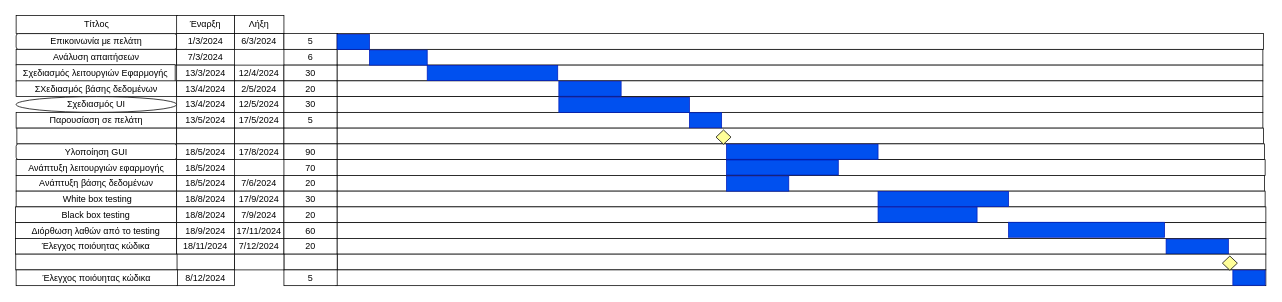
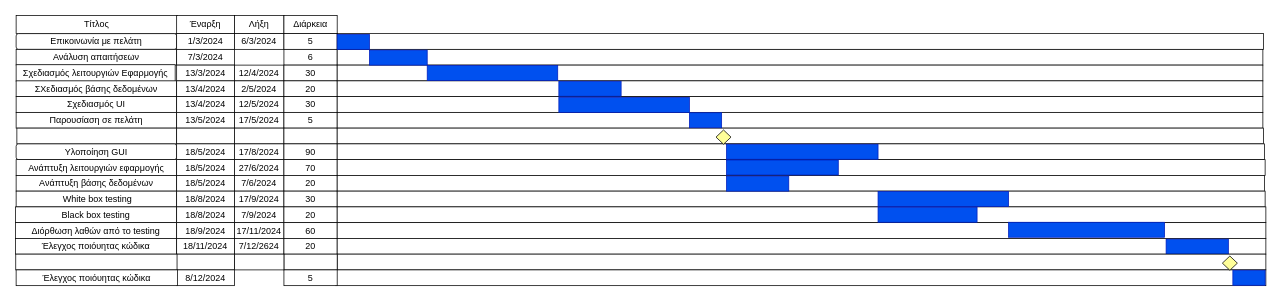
none -> (311, 24)
(96, 104) -> (96, 104)
none -> (259, 167)
(259, 246) -> (259, 246)
